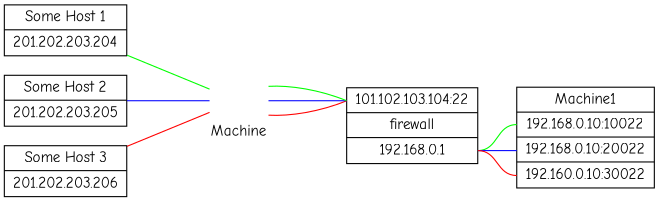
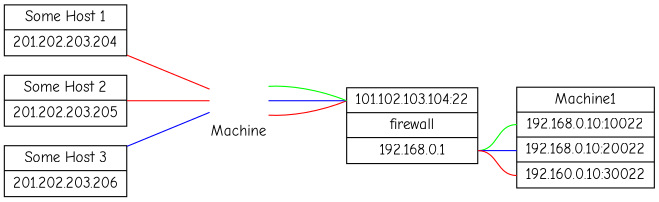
(168, 72) -> (168, 72)
(168, 101) -> (168, 101)
(168, 129) -> (168, 129)
